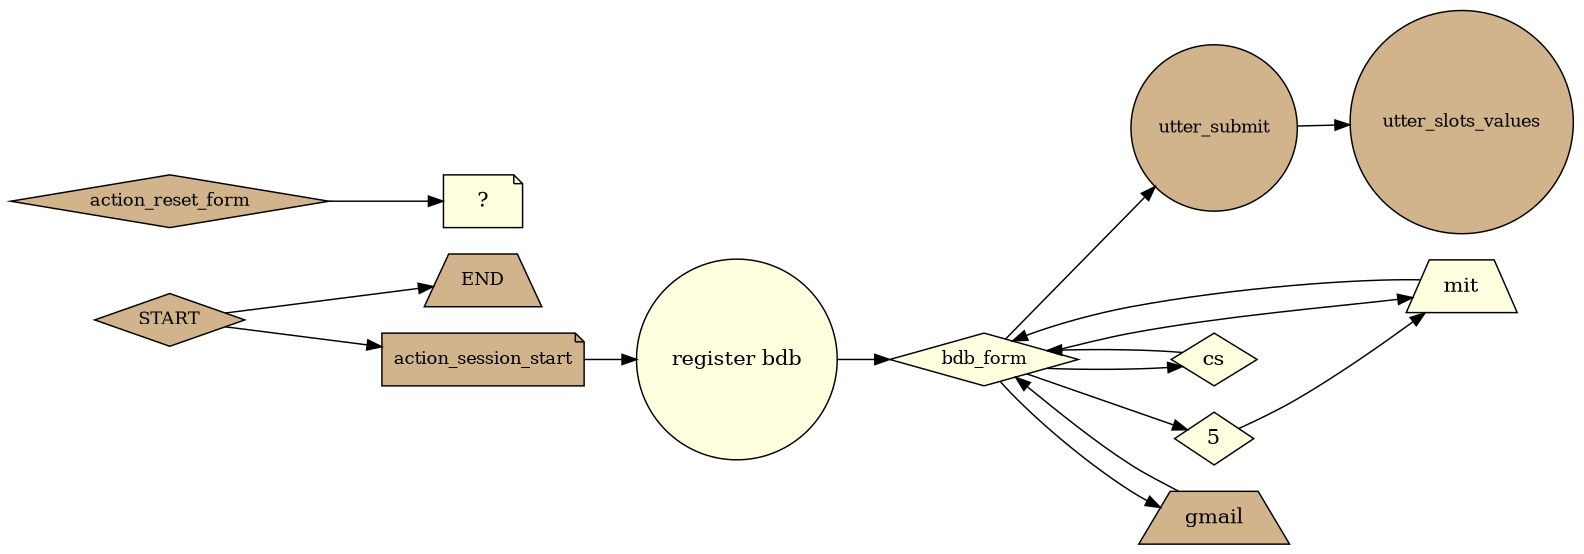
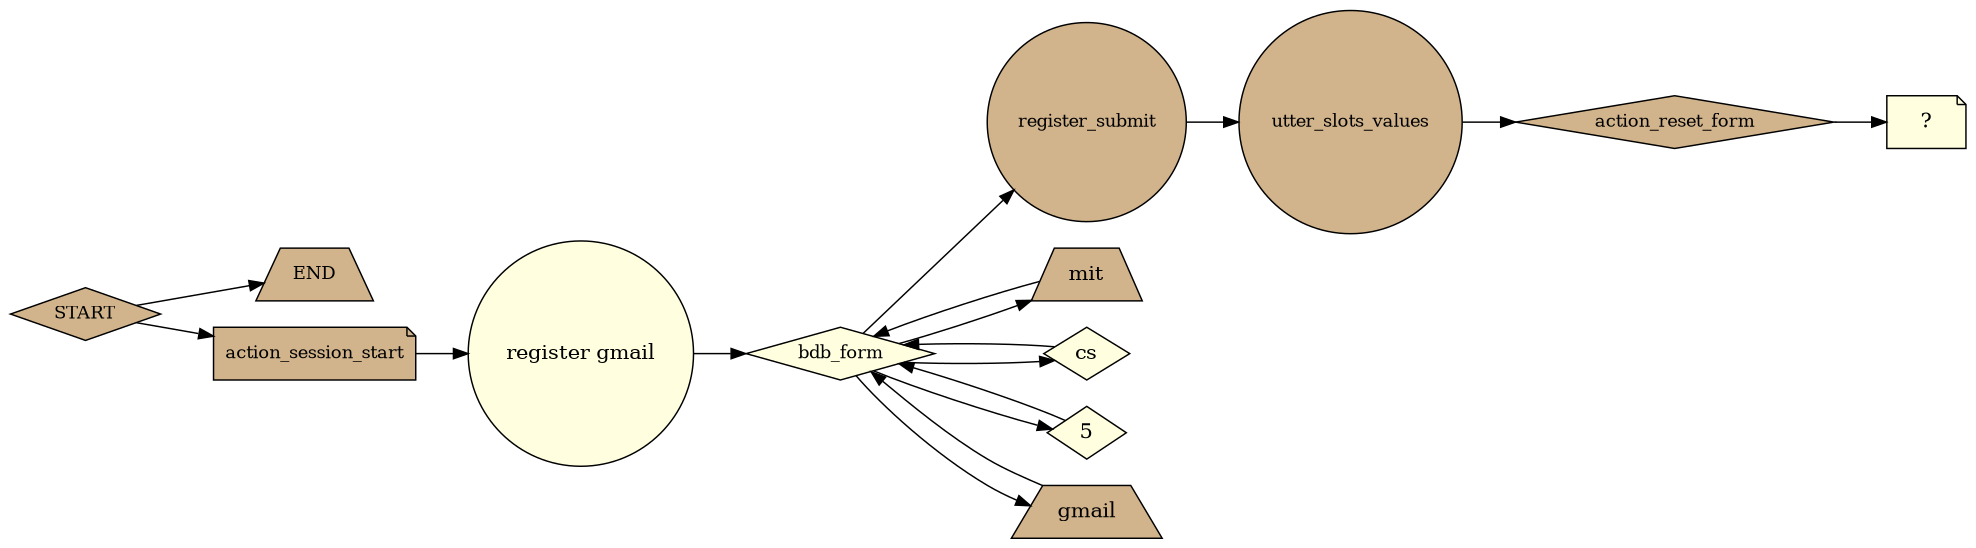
none -> (1481, 122)
(1214, 128) -> (1087, 122)
(1462, 286) -> (1087, 274)
(737, 359) -> (581, 354)
(1329, 380) -> (990, 392)
